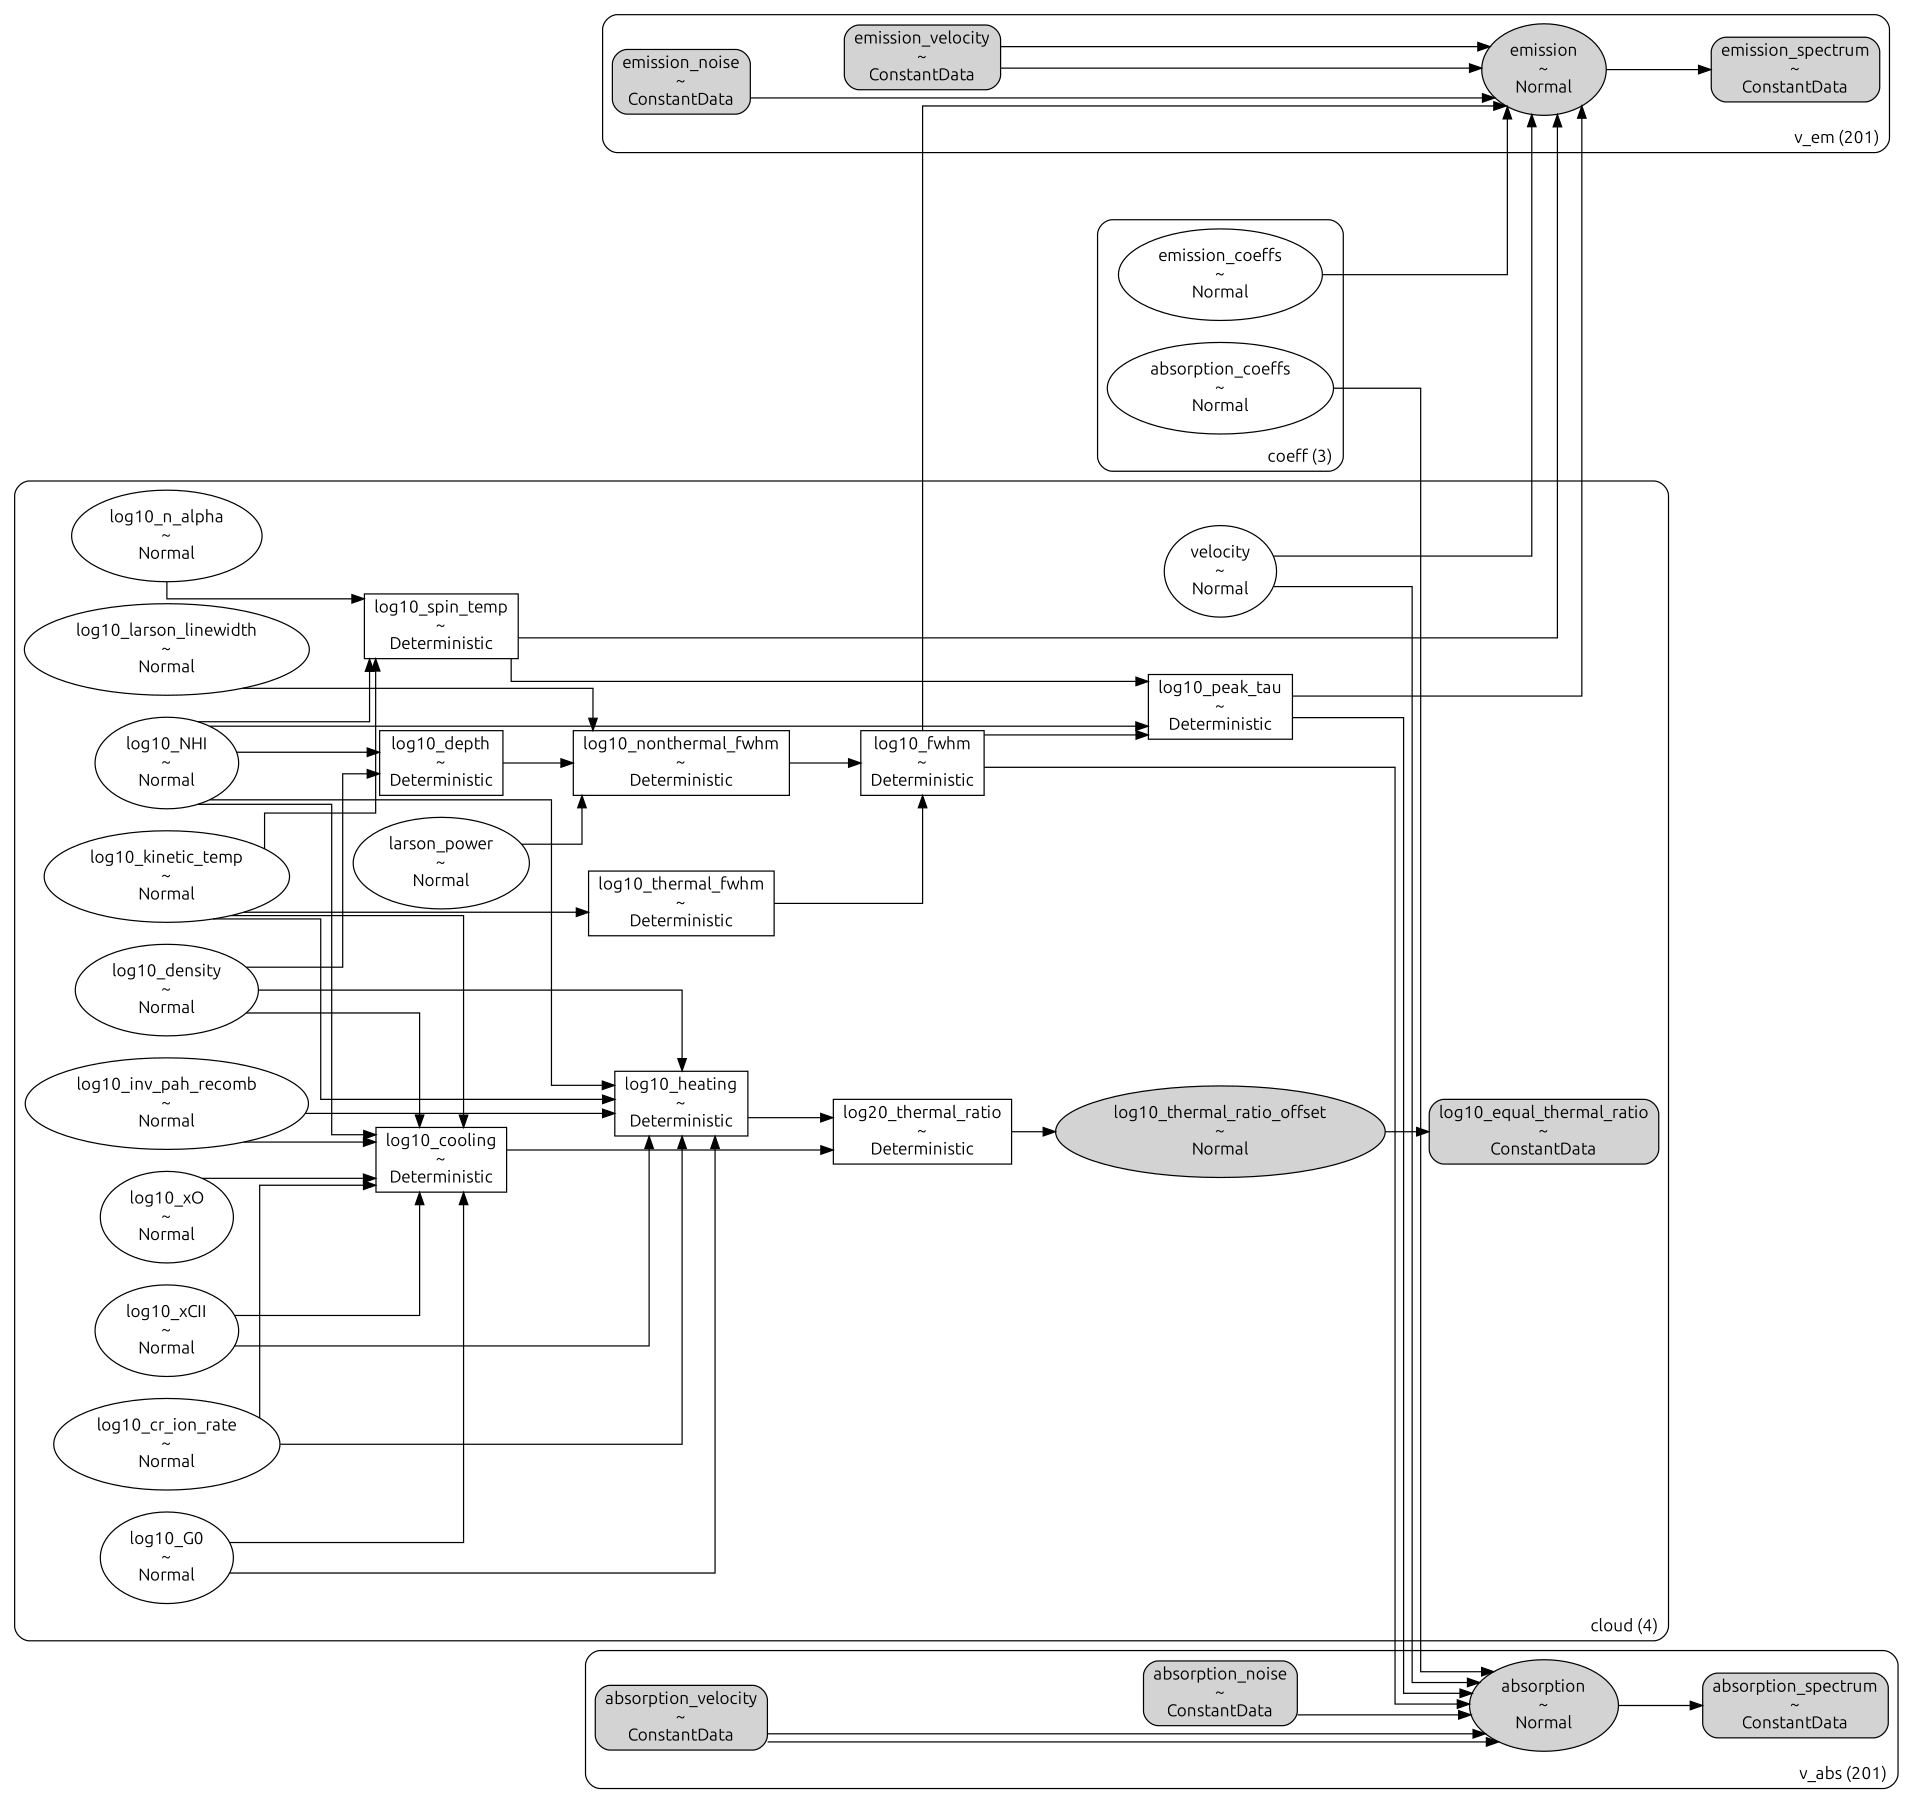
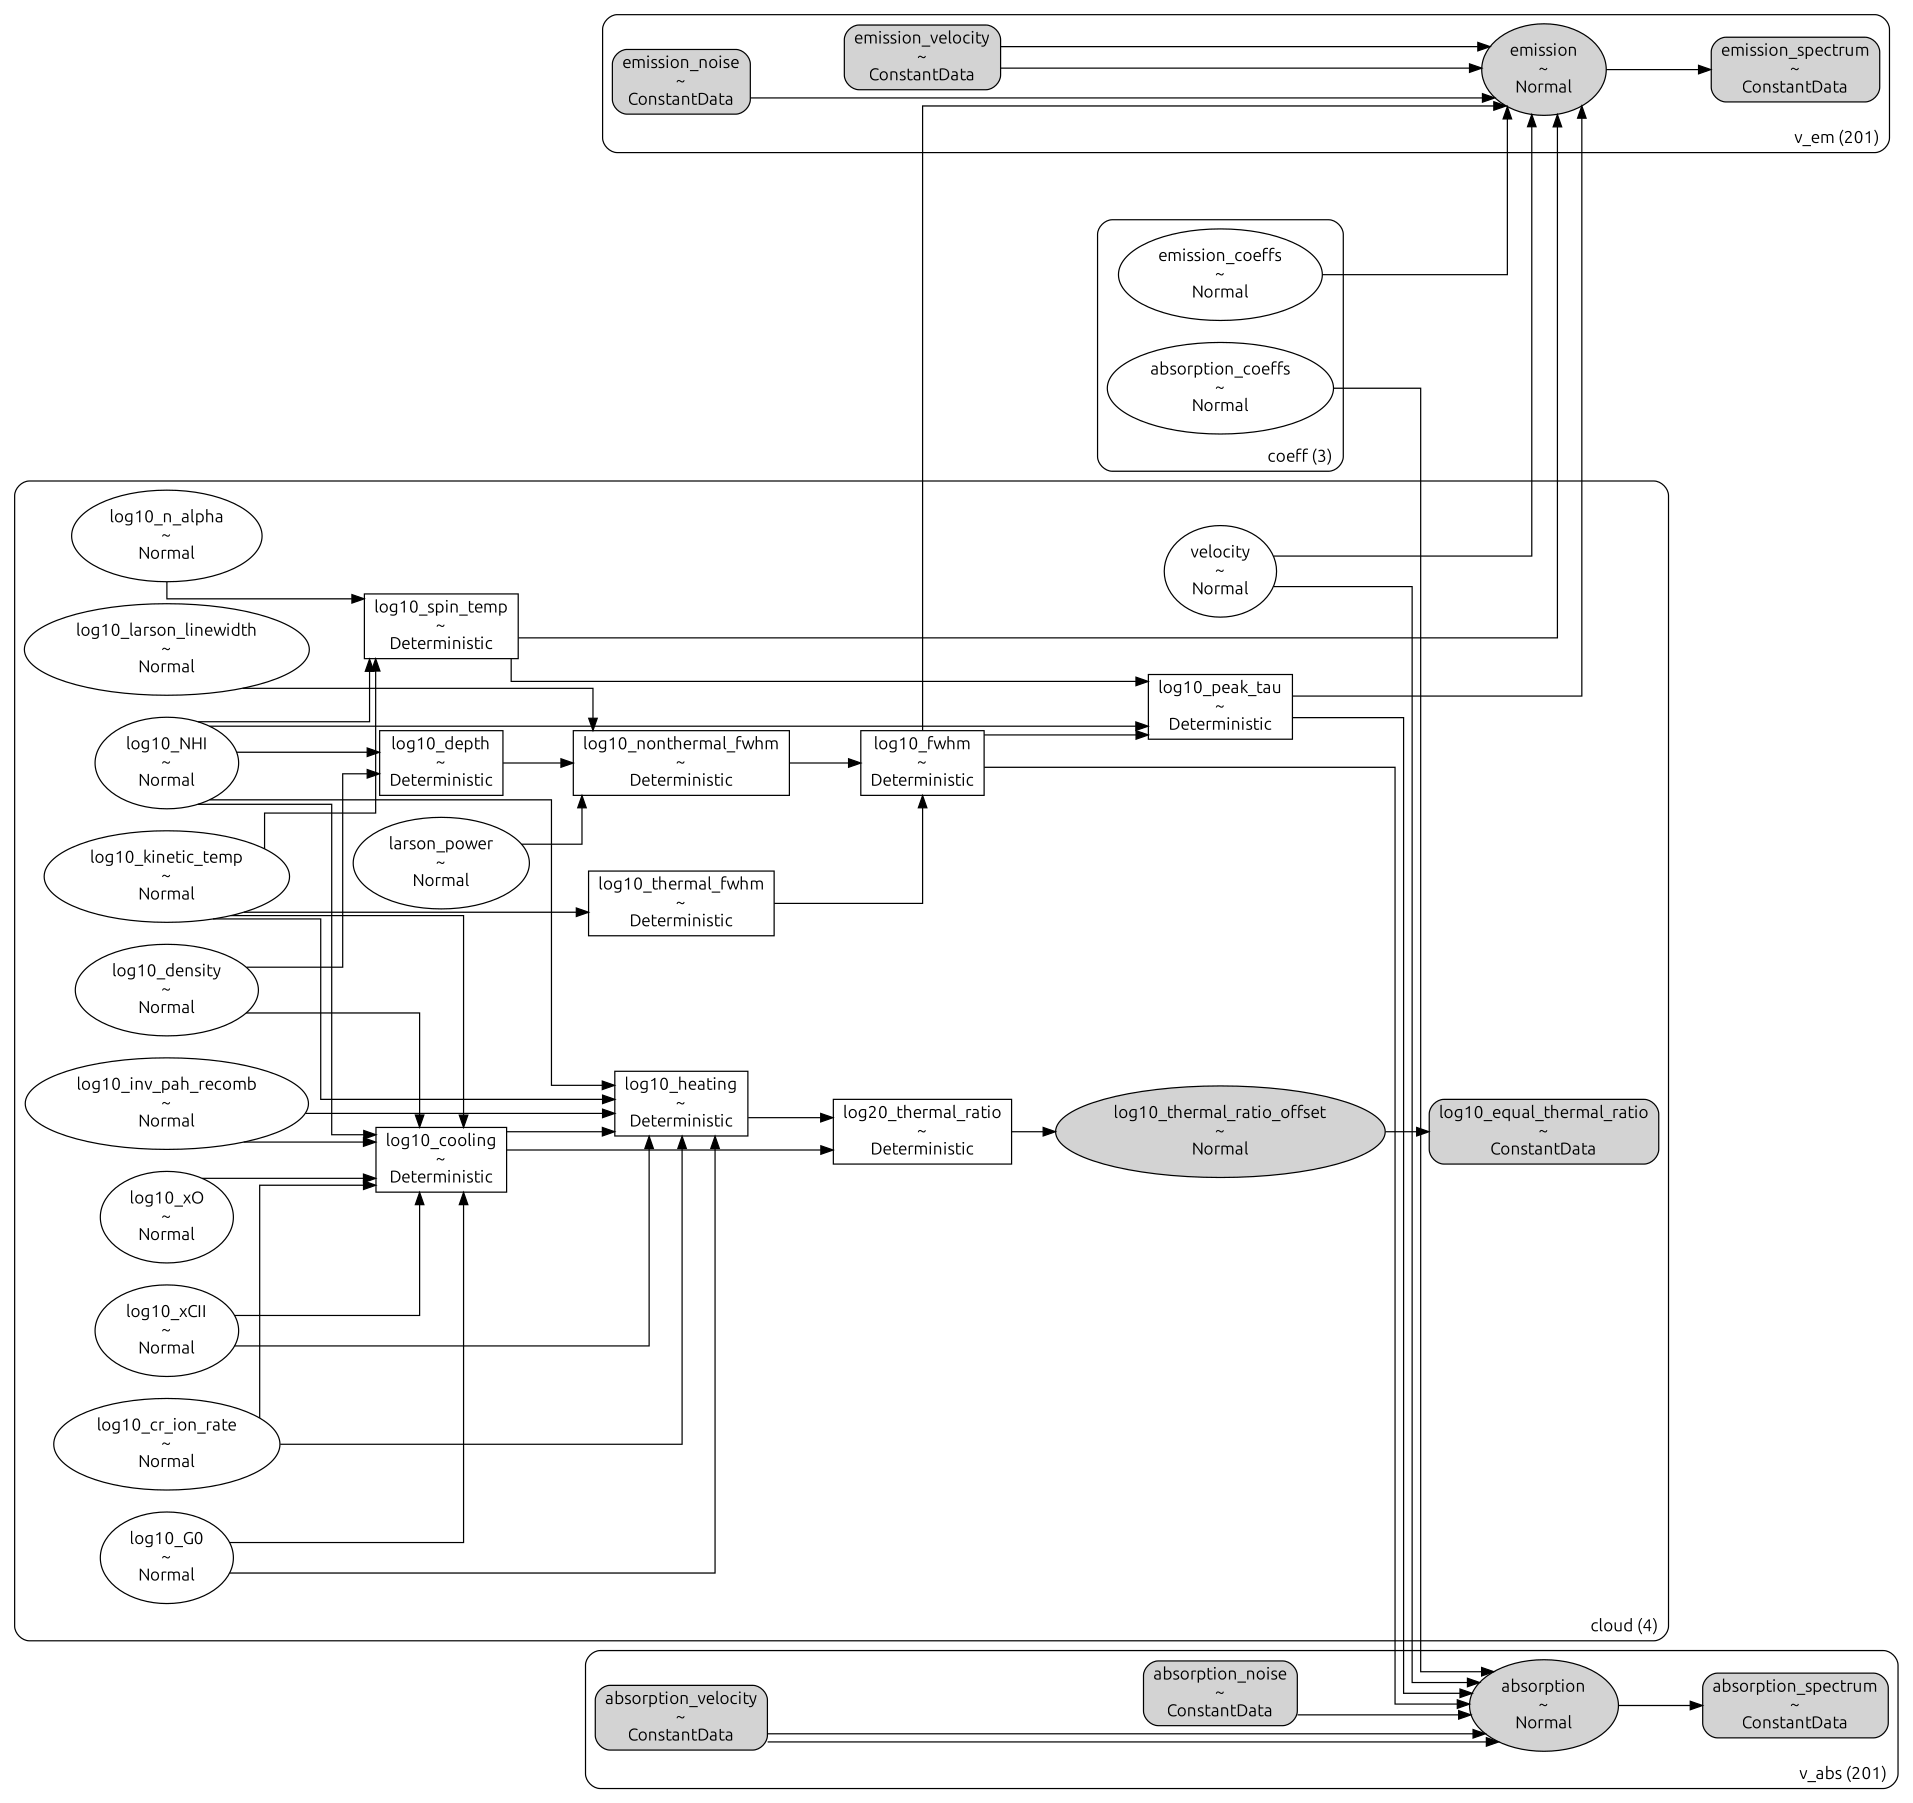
(504, 990) -> (555, 1132)
